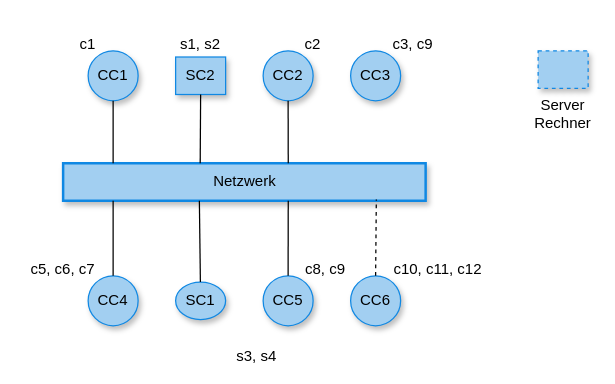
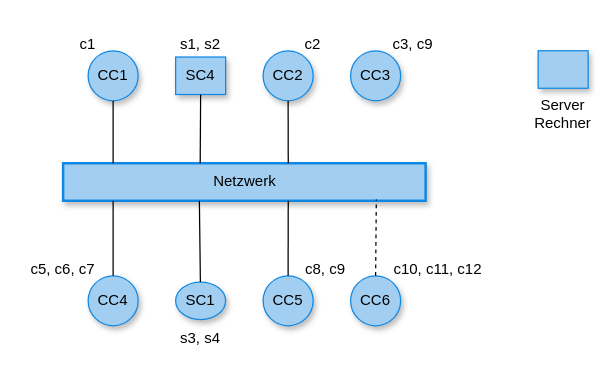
(563, 69) -> (563, 69)
(201, 76) -> (201, 76)
(257, 357) -> (201, 338)
